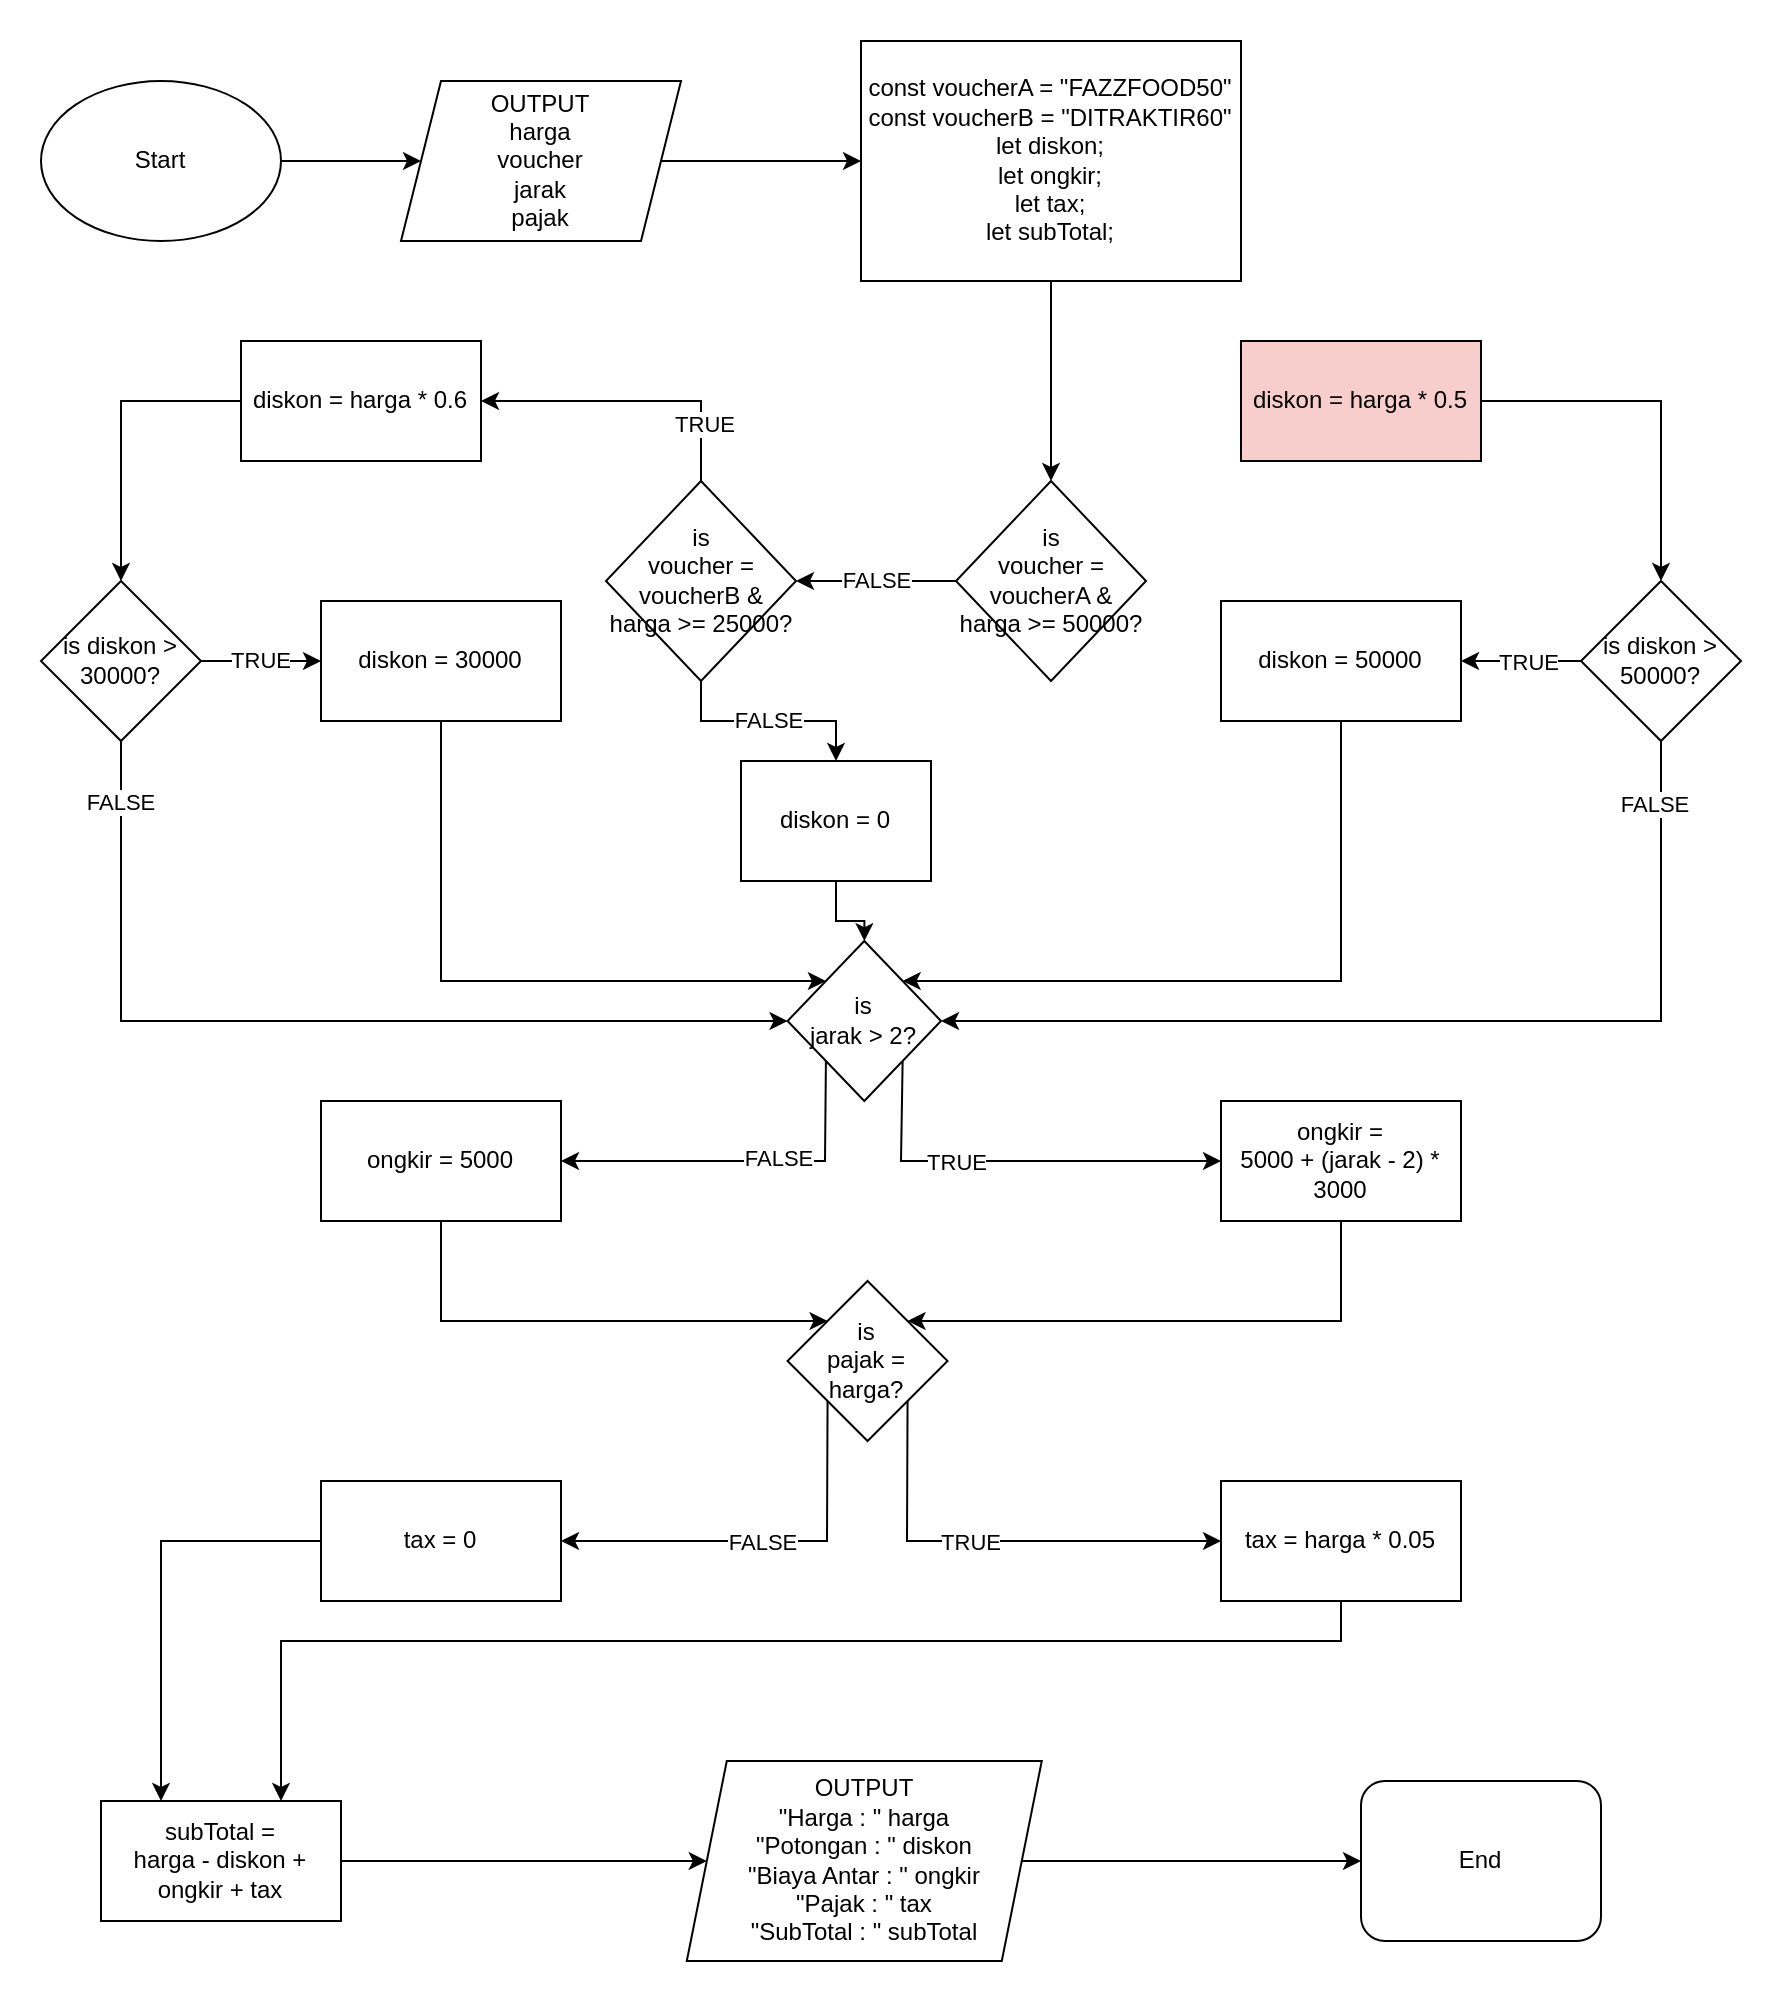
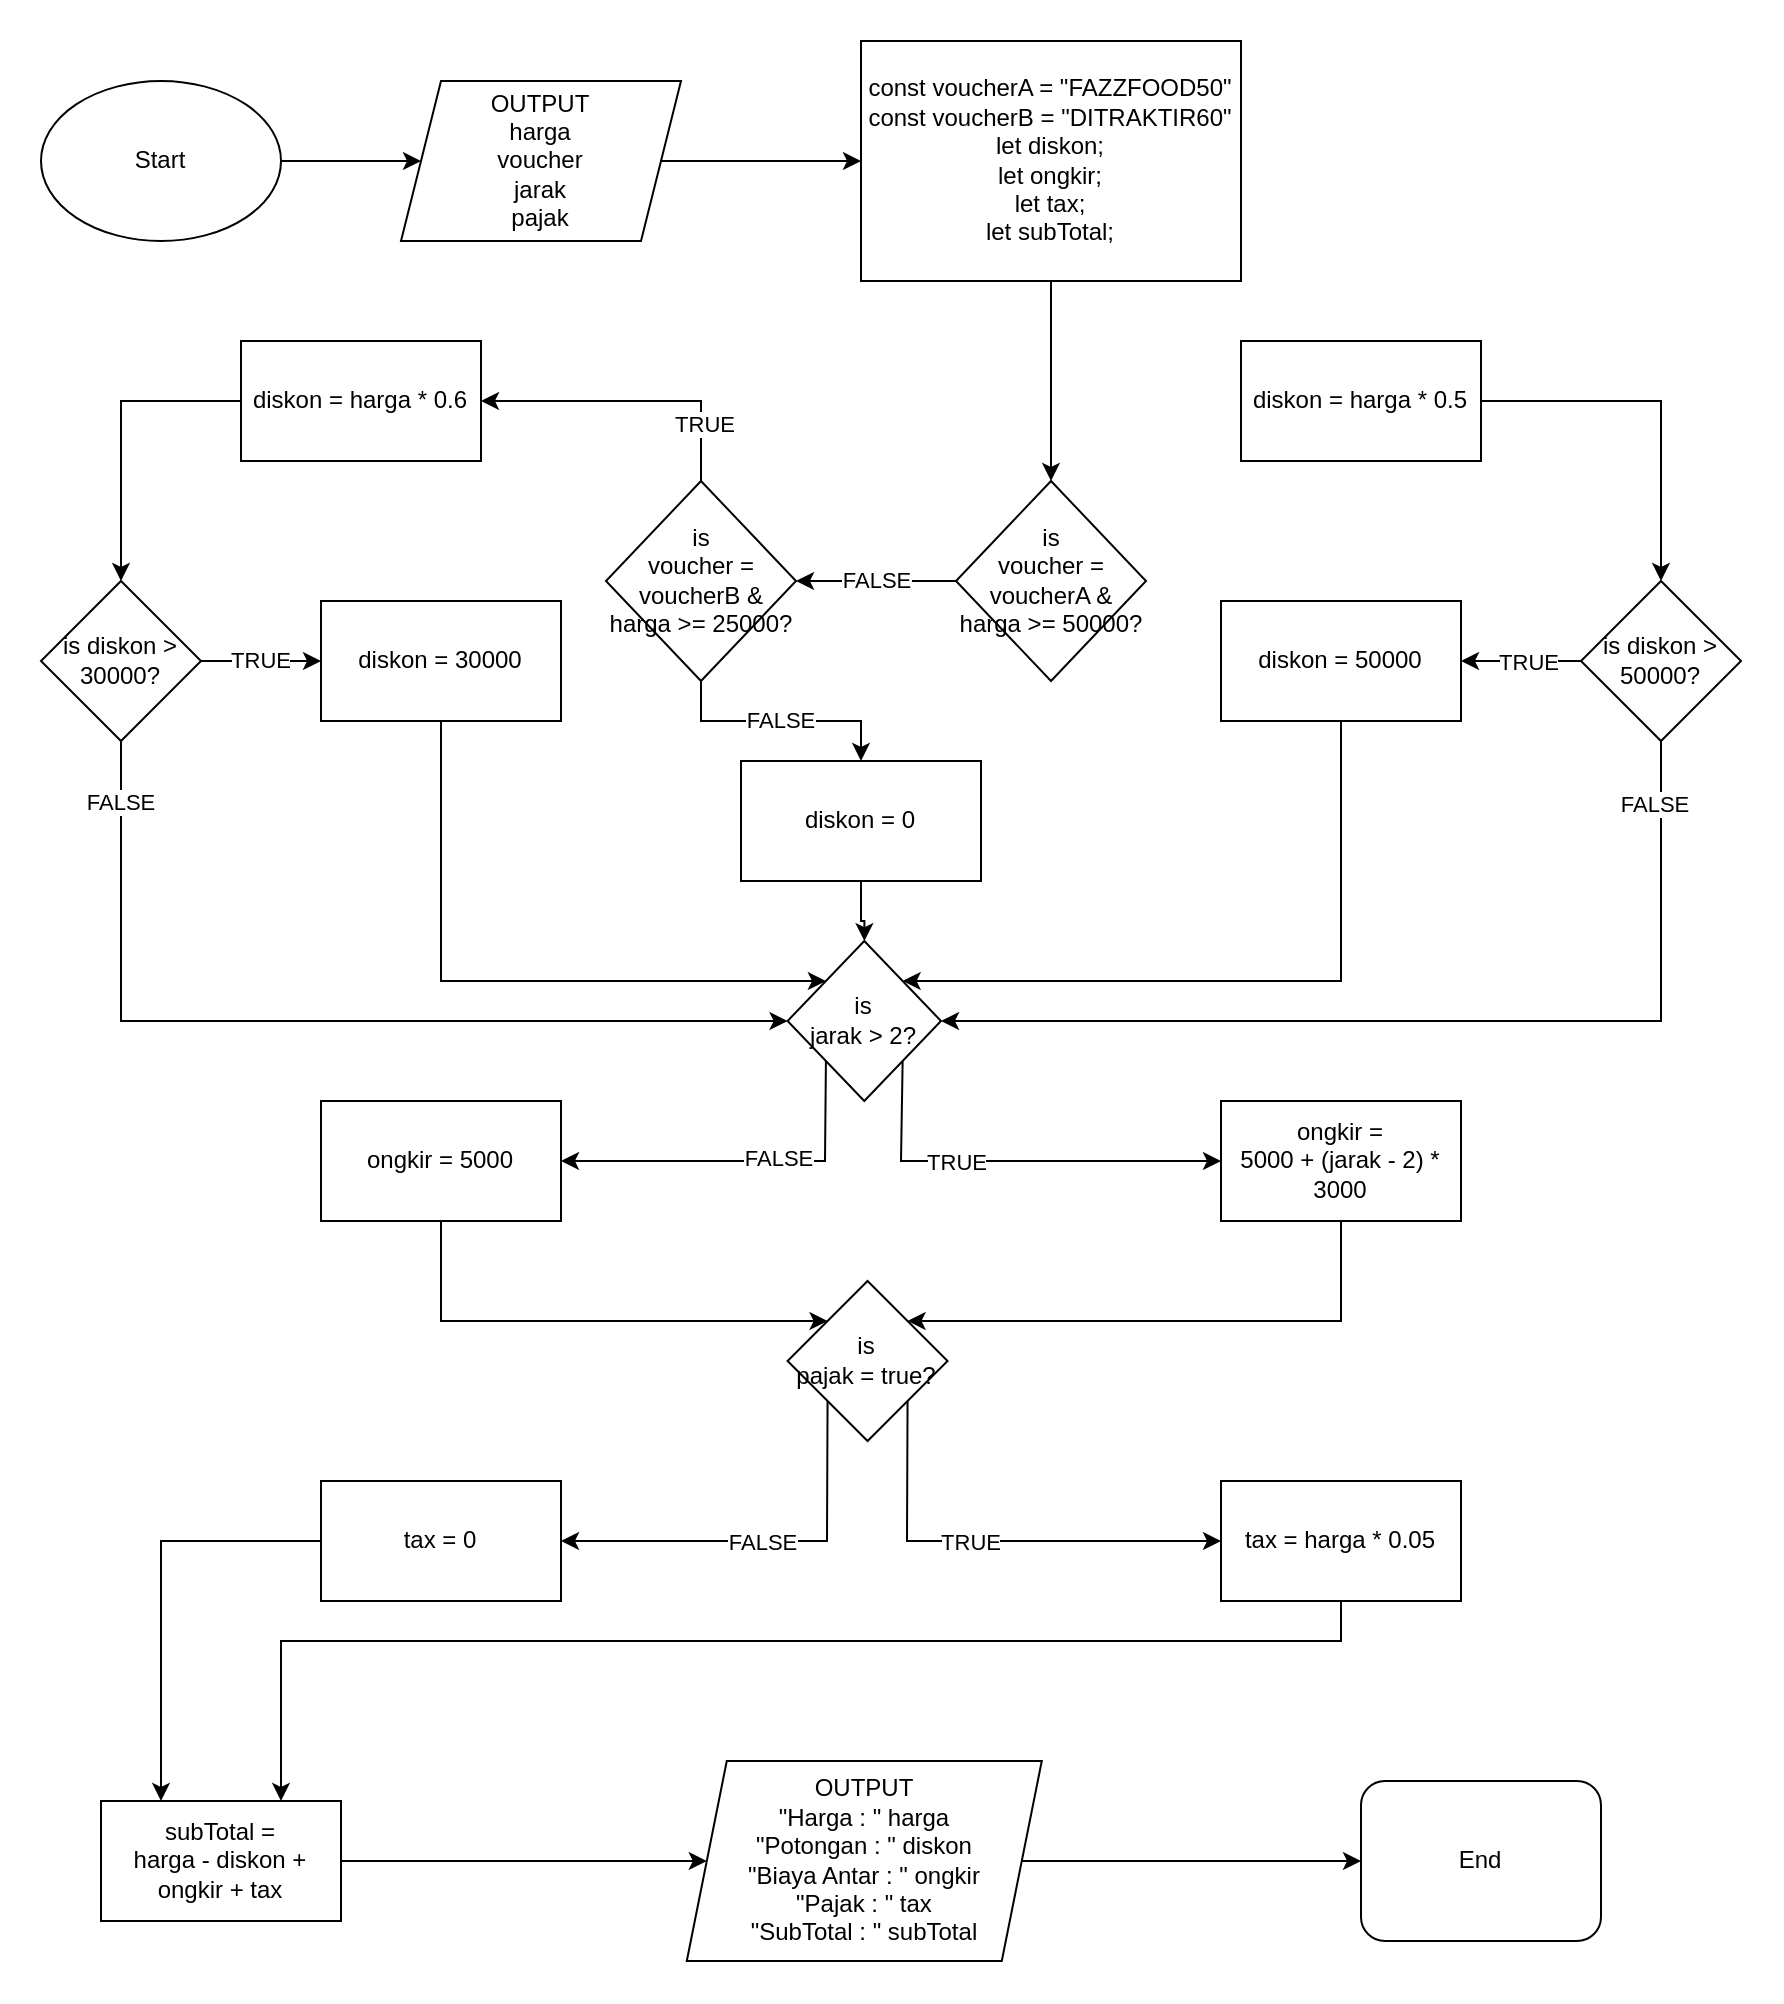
(1361, 401) -> (1361, 401)
(836, 821) -> (861, 821)
(867, 1361) -> (867, 1361)
